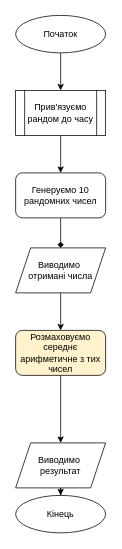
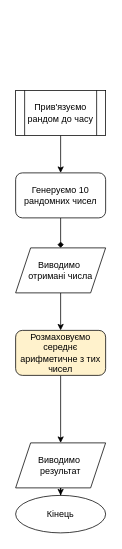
(60, 34) -> none
(60, 69) -> none
